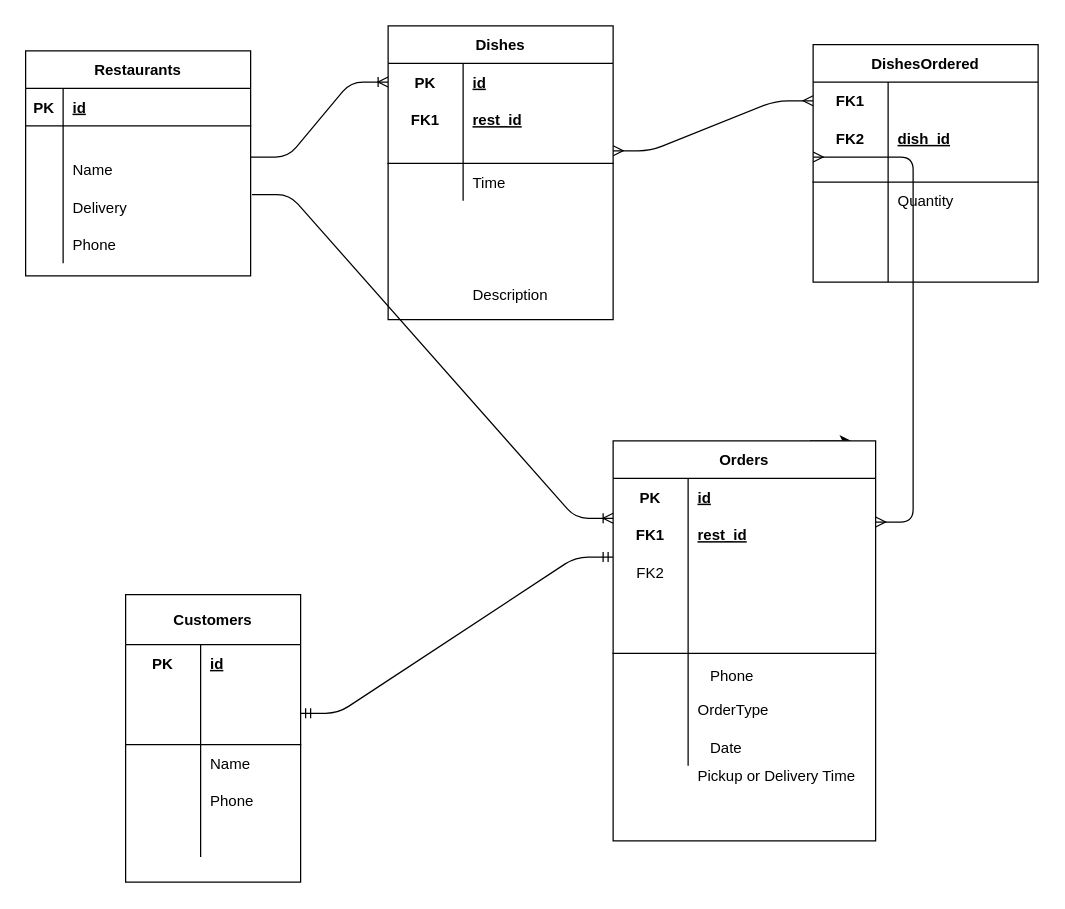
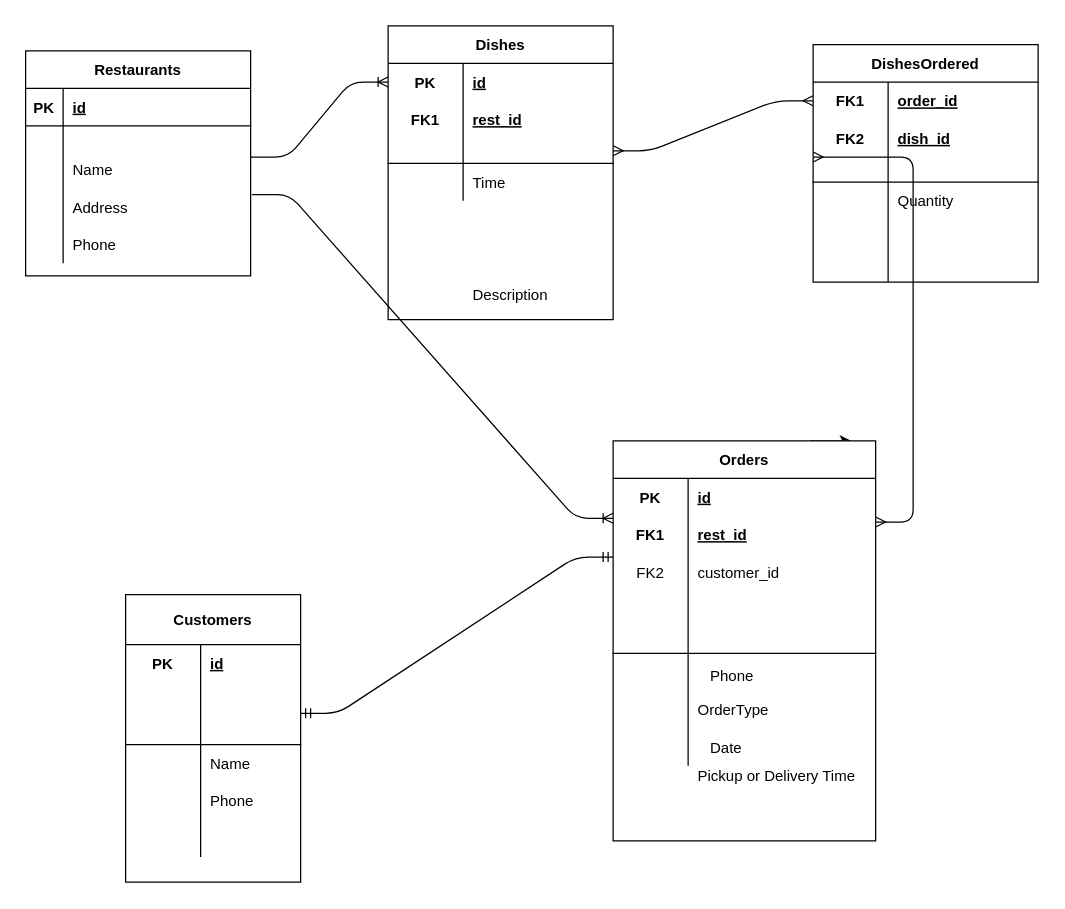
none -> (963, 101)
(102, 208) -> (102, 208)
none -> (782, 572)
